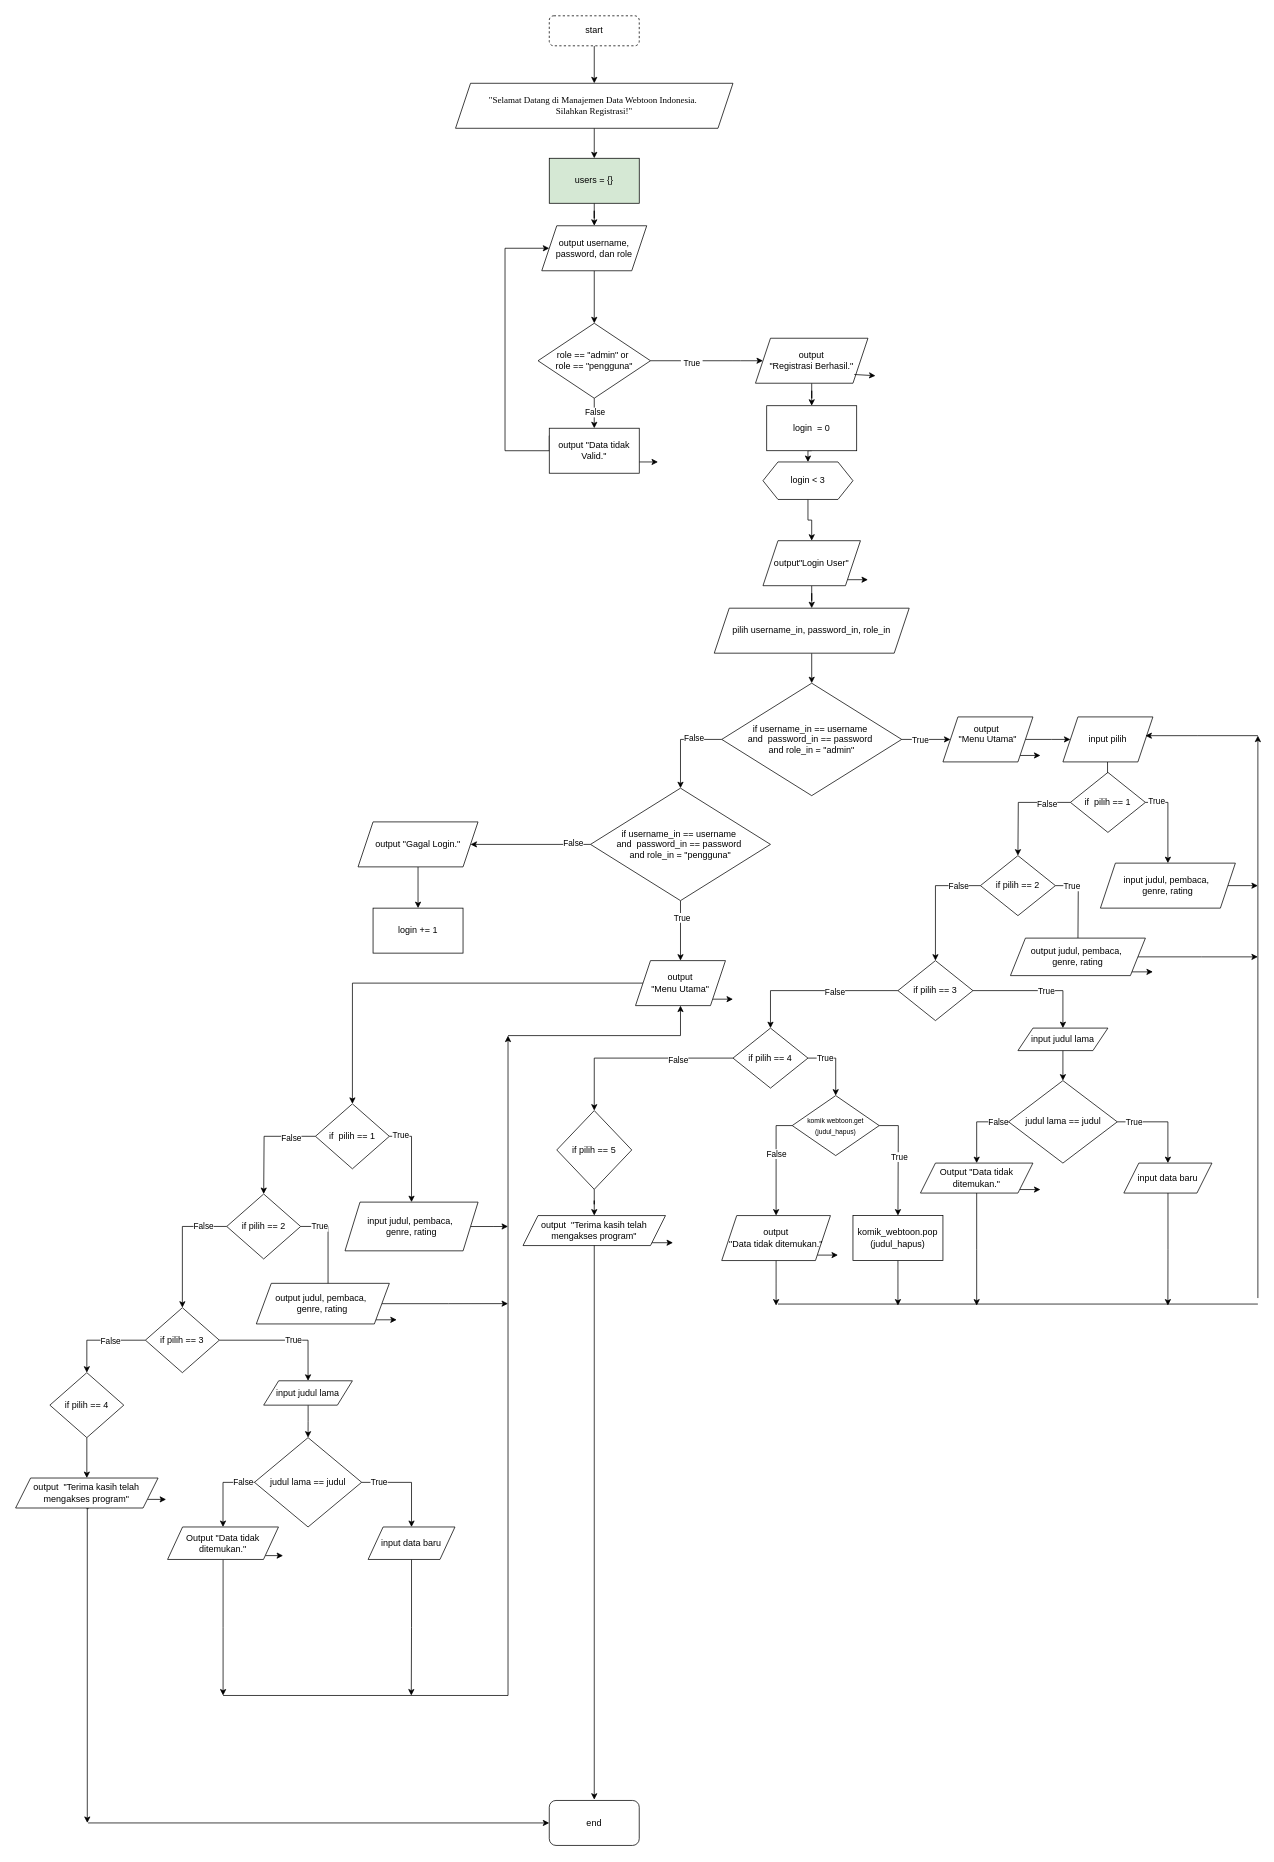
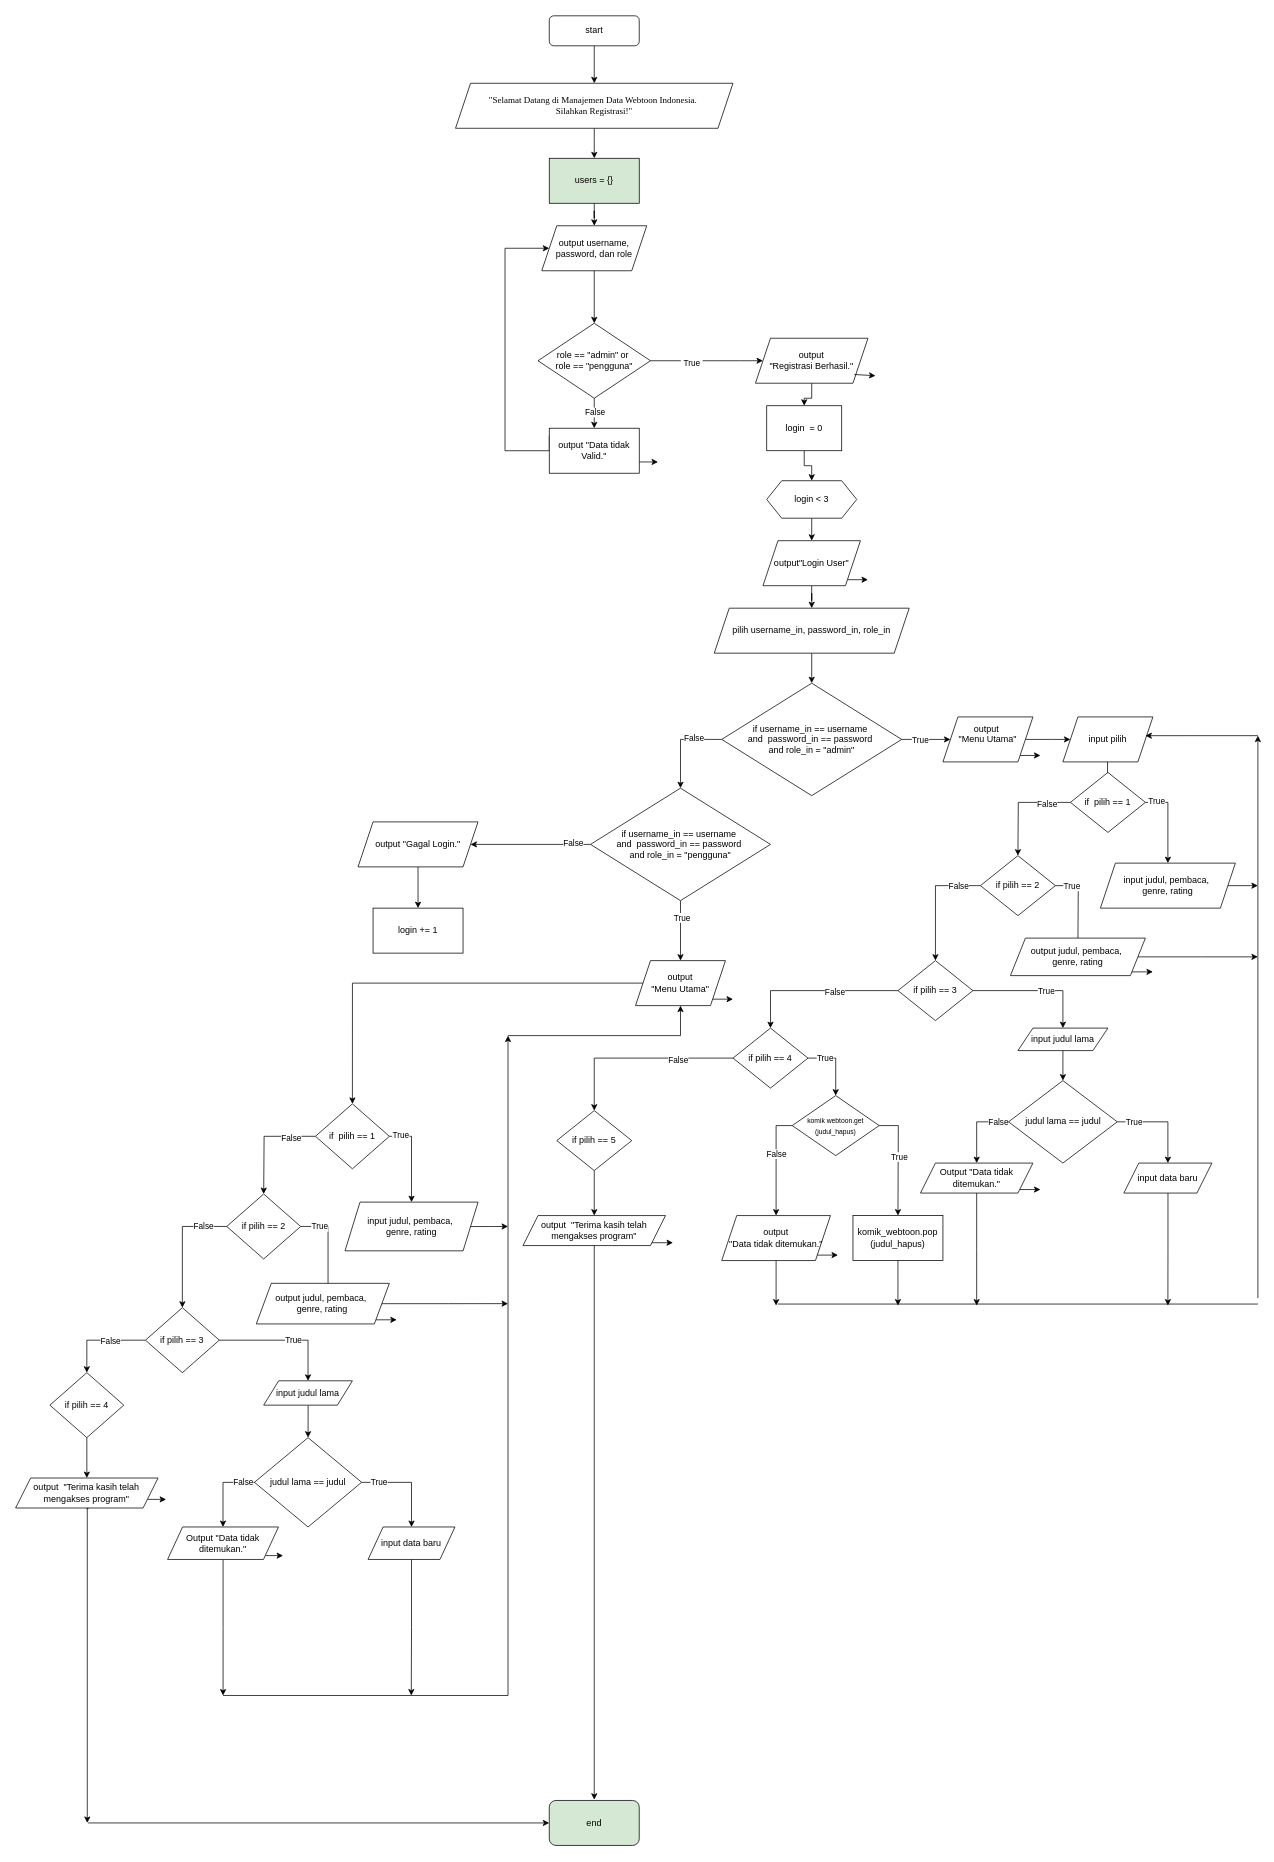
(594, 30) -> (594, 30)
(812, 428) -> (804, 428)
(808, 480) -> (812, 499)
(594, 1150) -> (594, 1140)
(594, 1823) -> (594, 1823)
